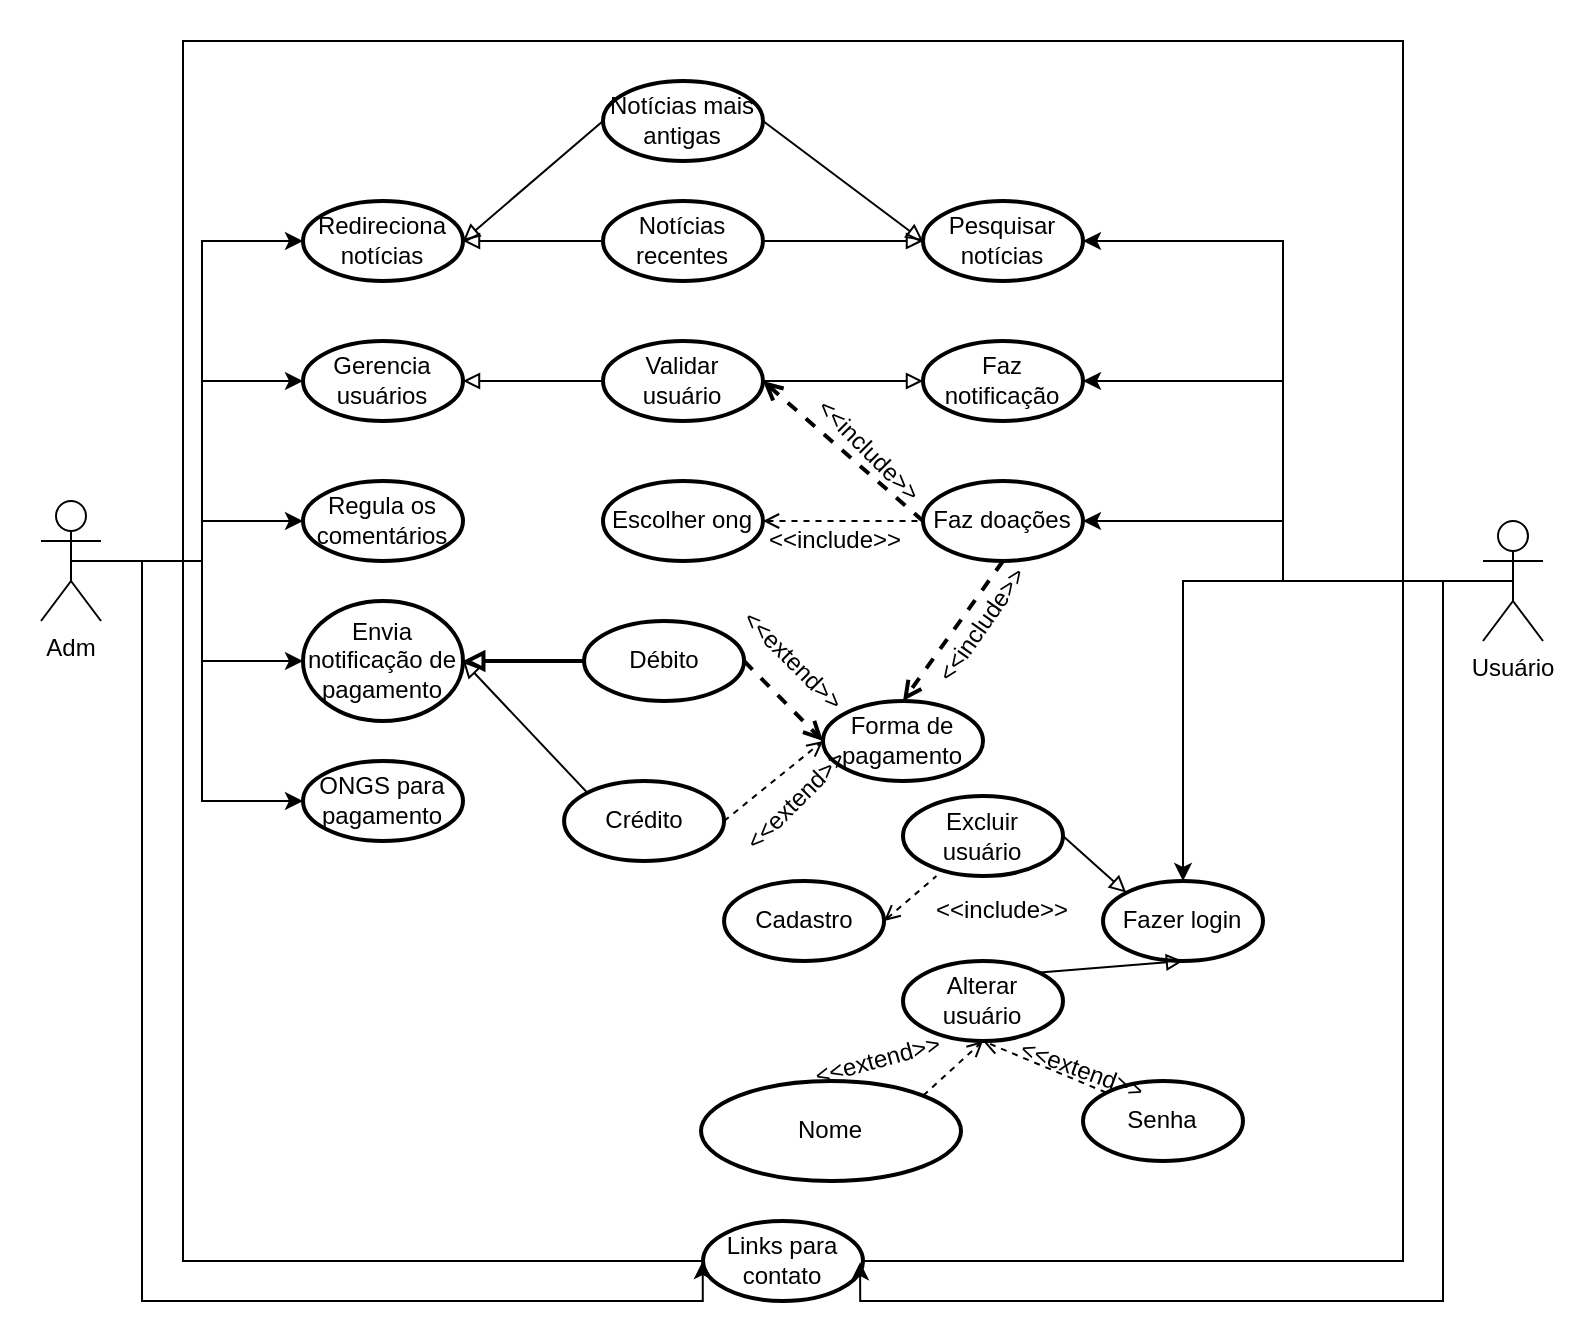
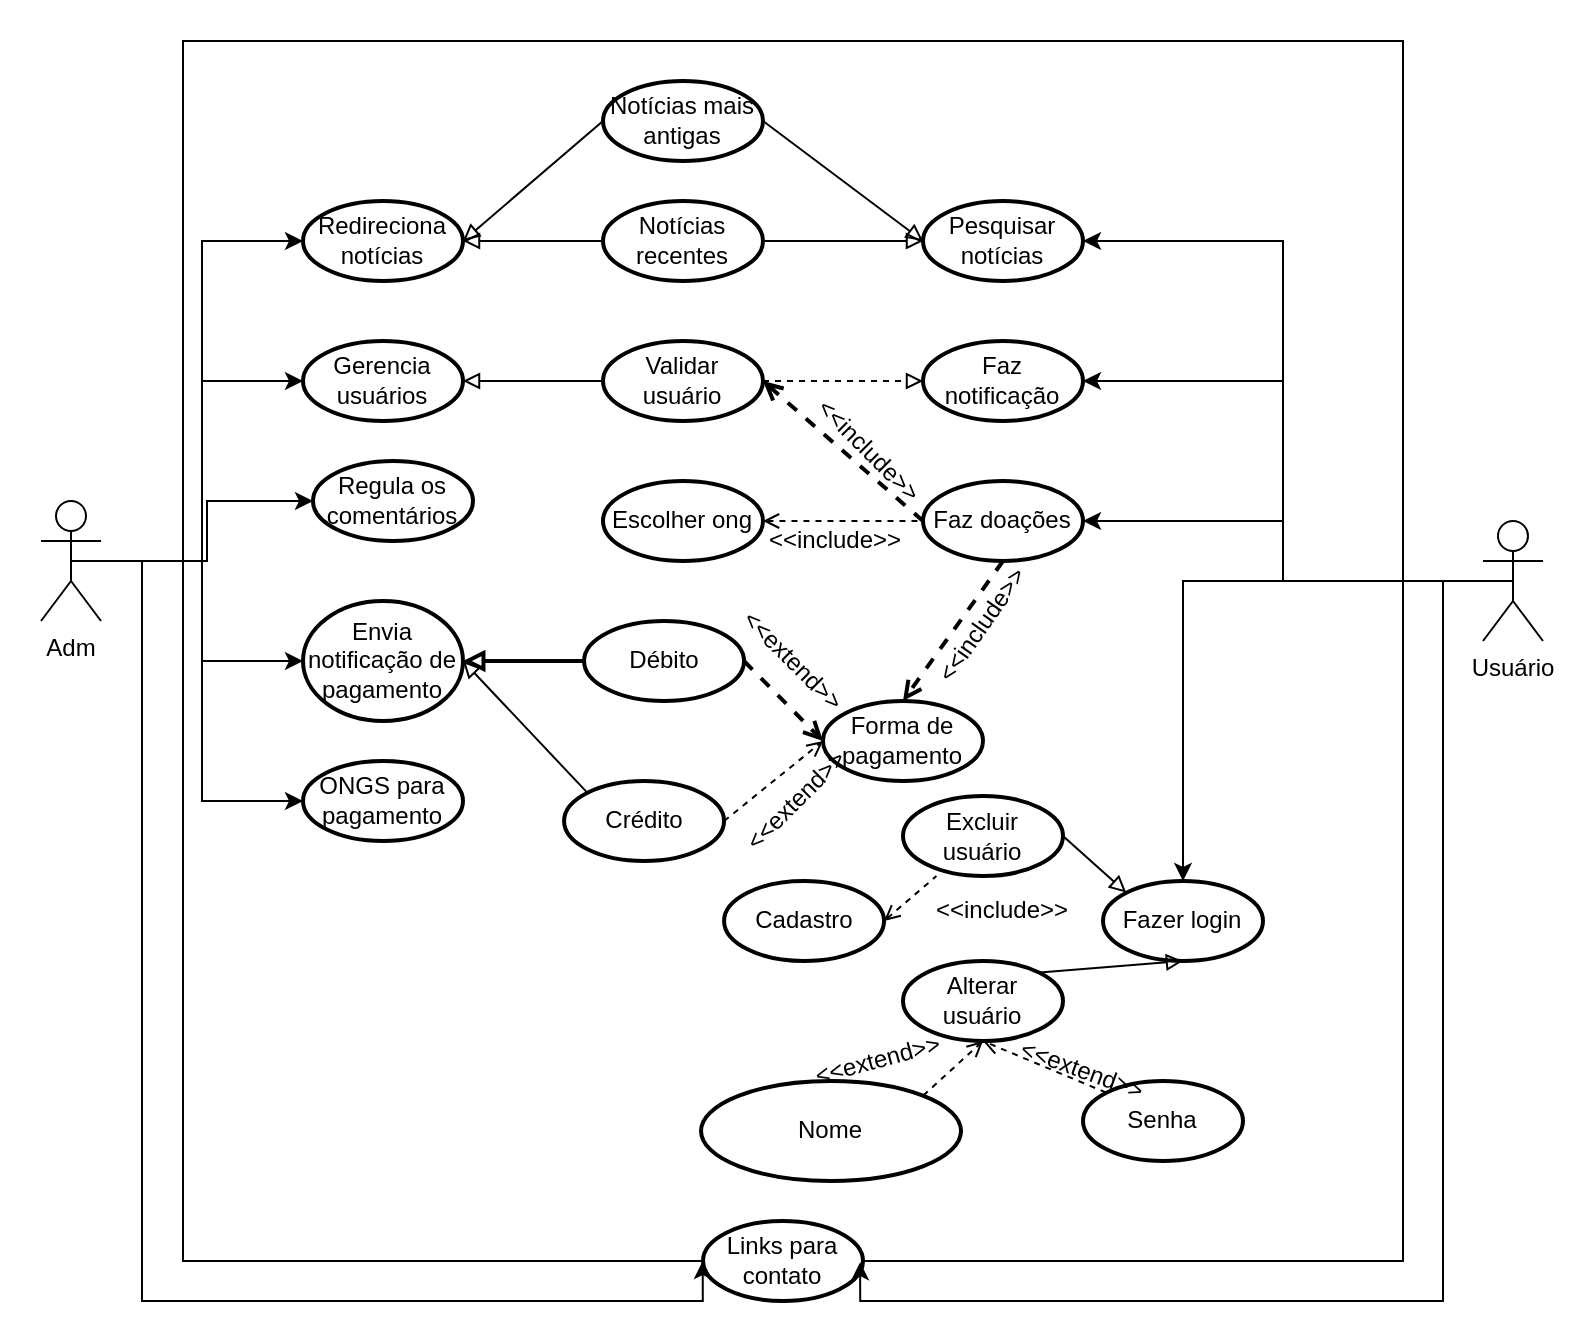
(836, 381) -> (836, 381)
(383, 521) -> (393, 501)
